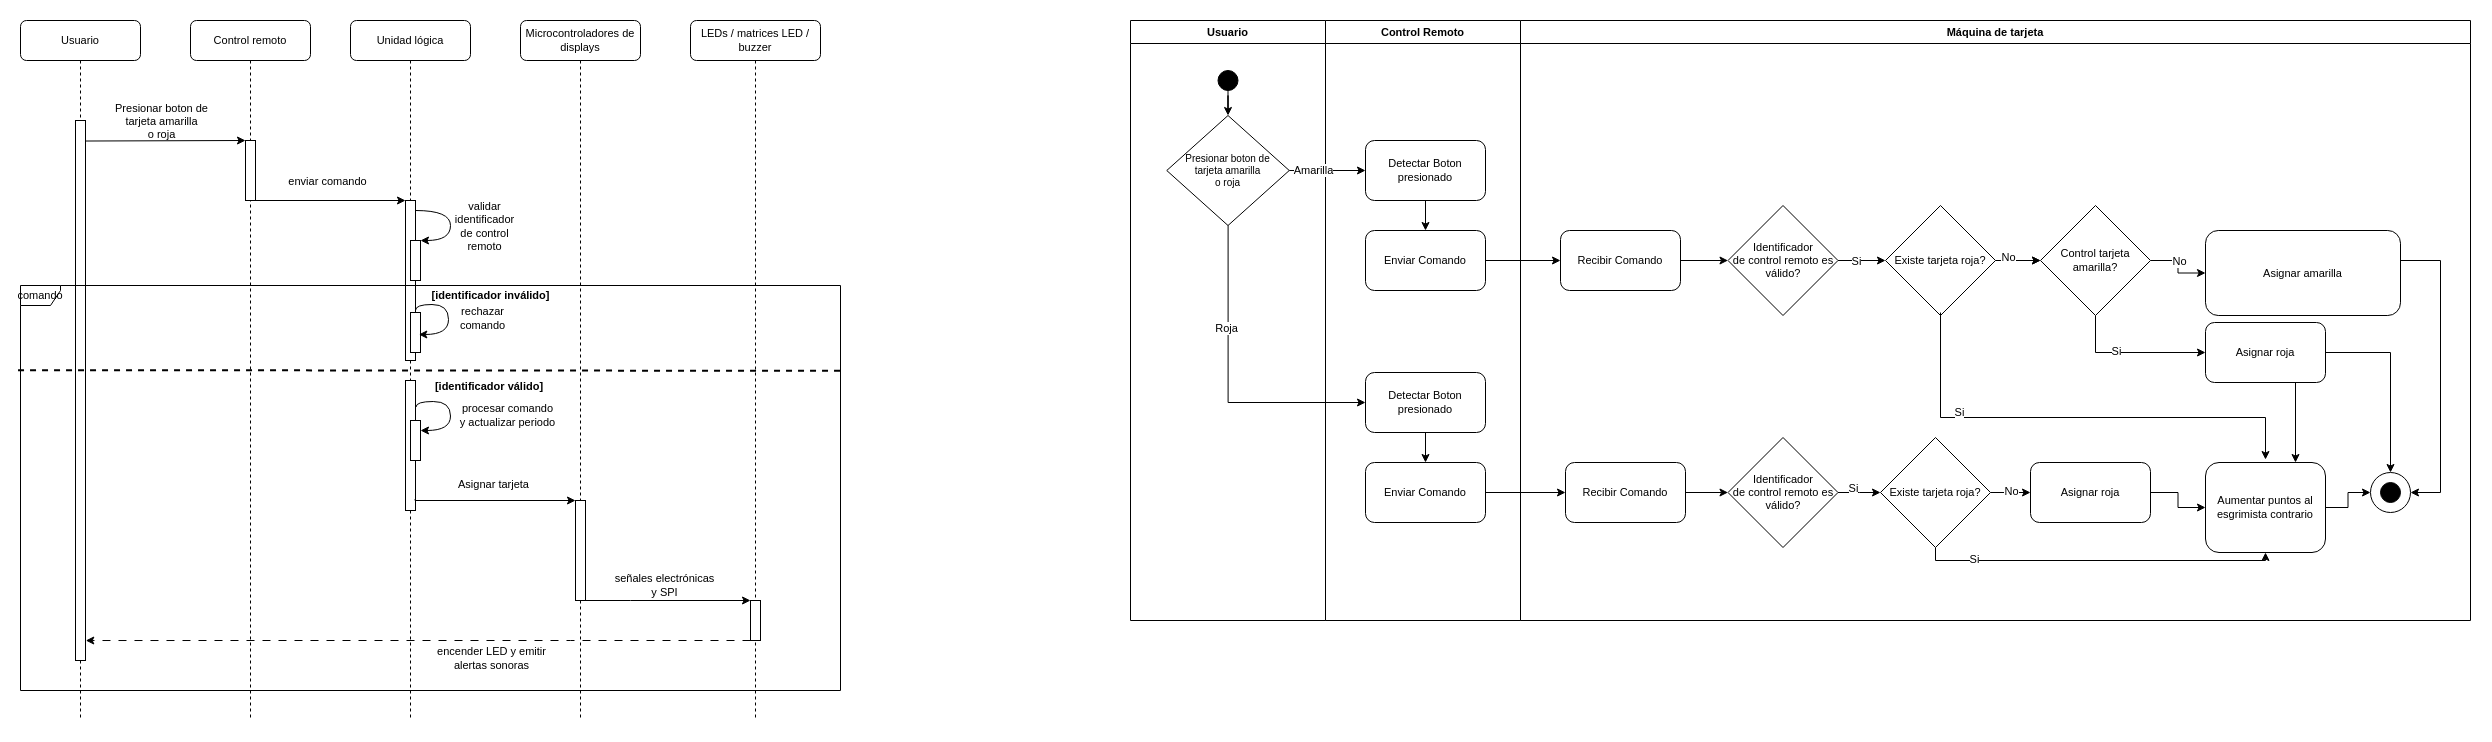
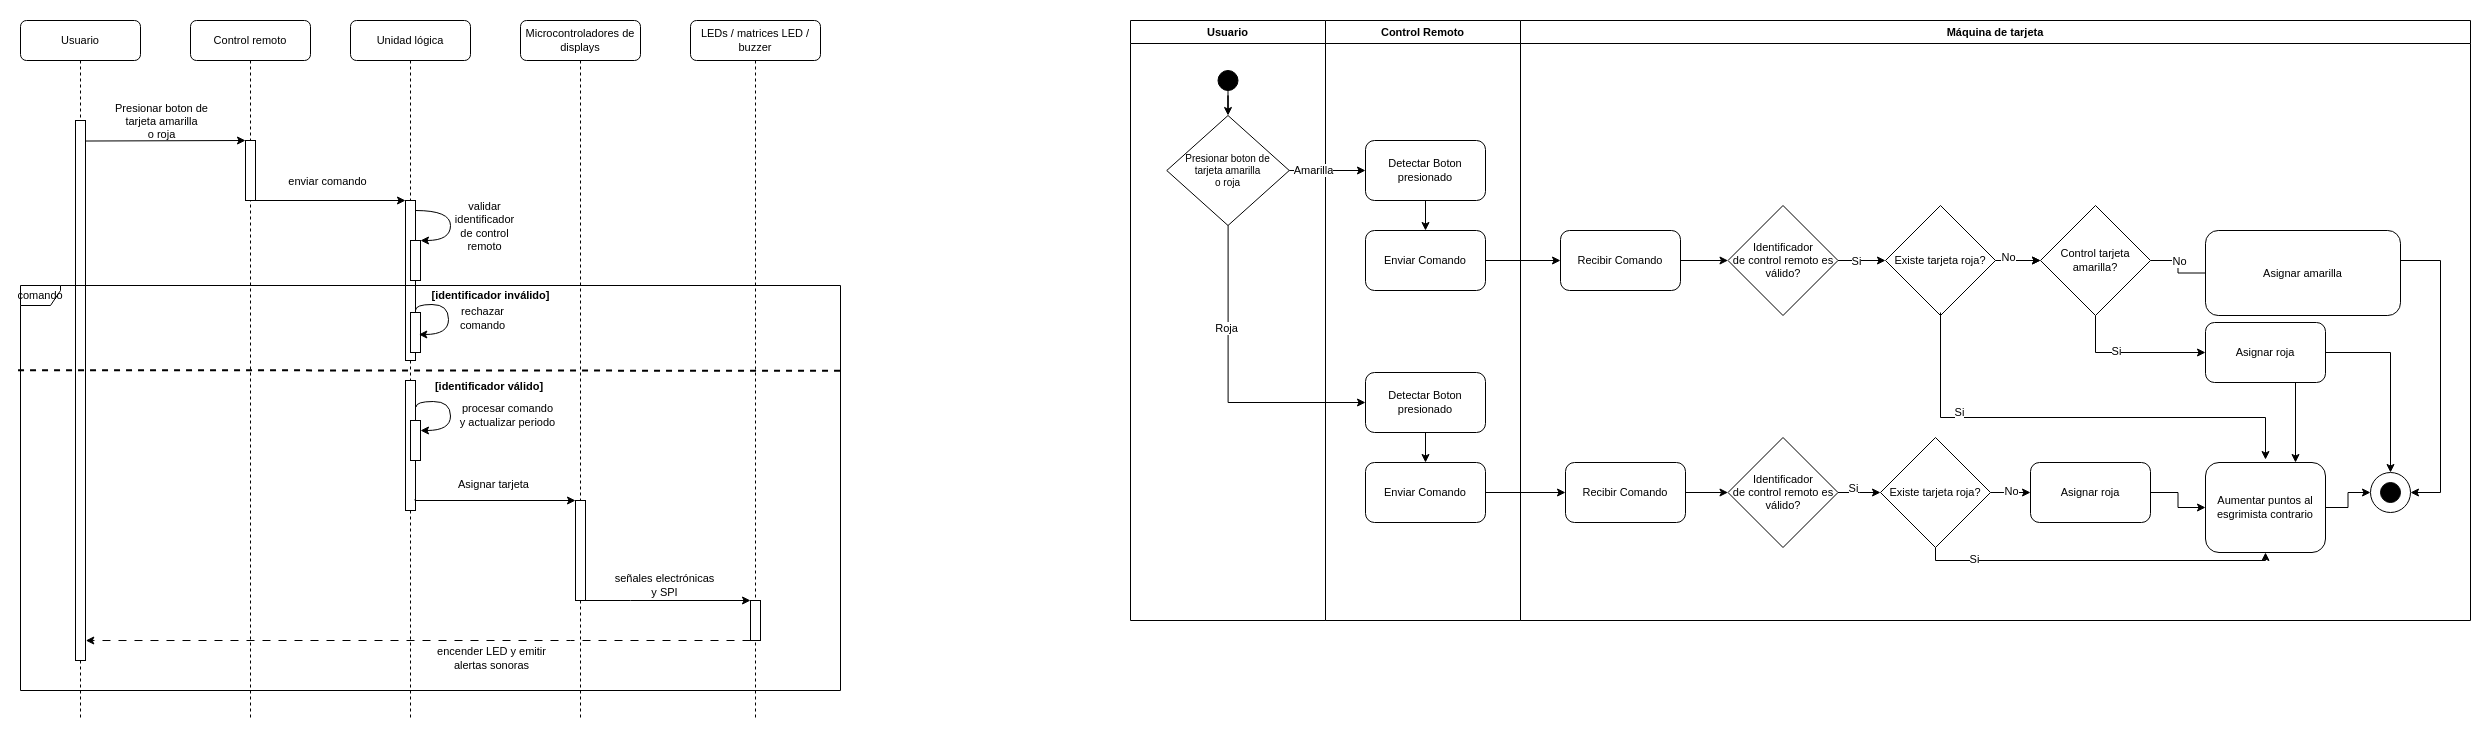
(2197, 273) -> (2199, 273)
